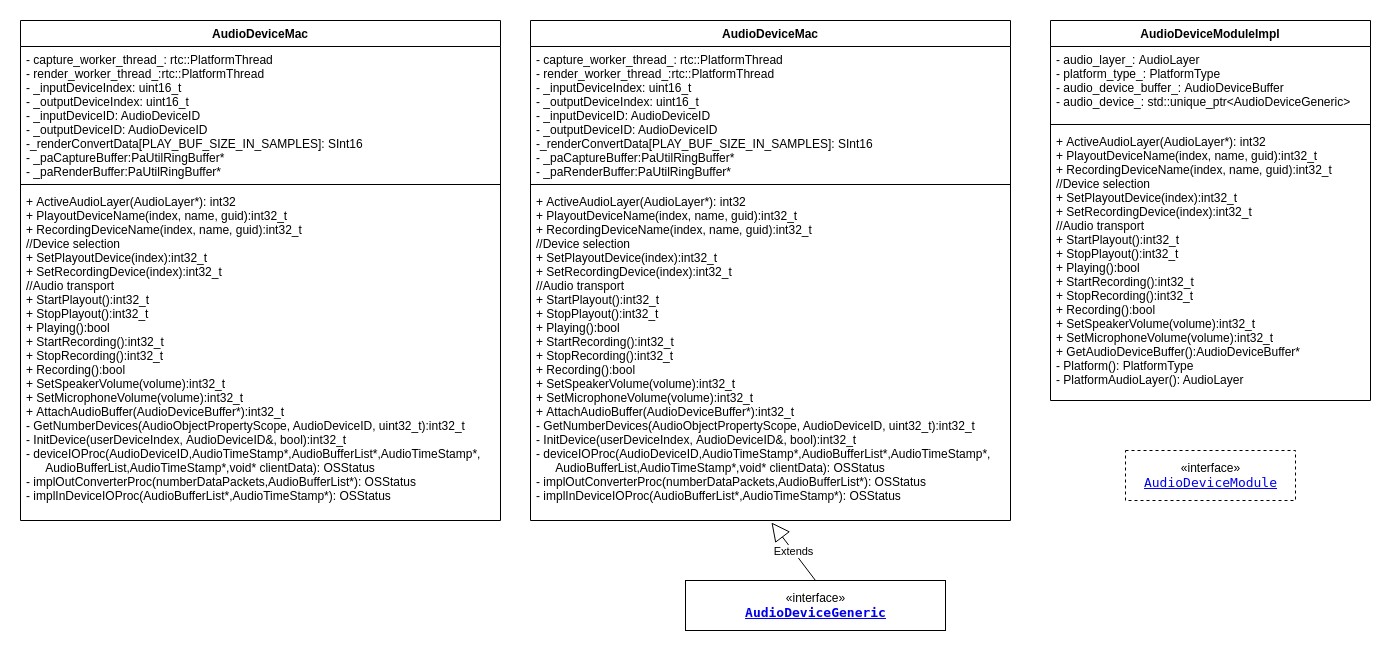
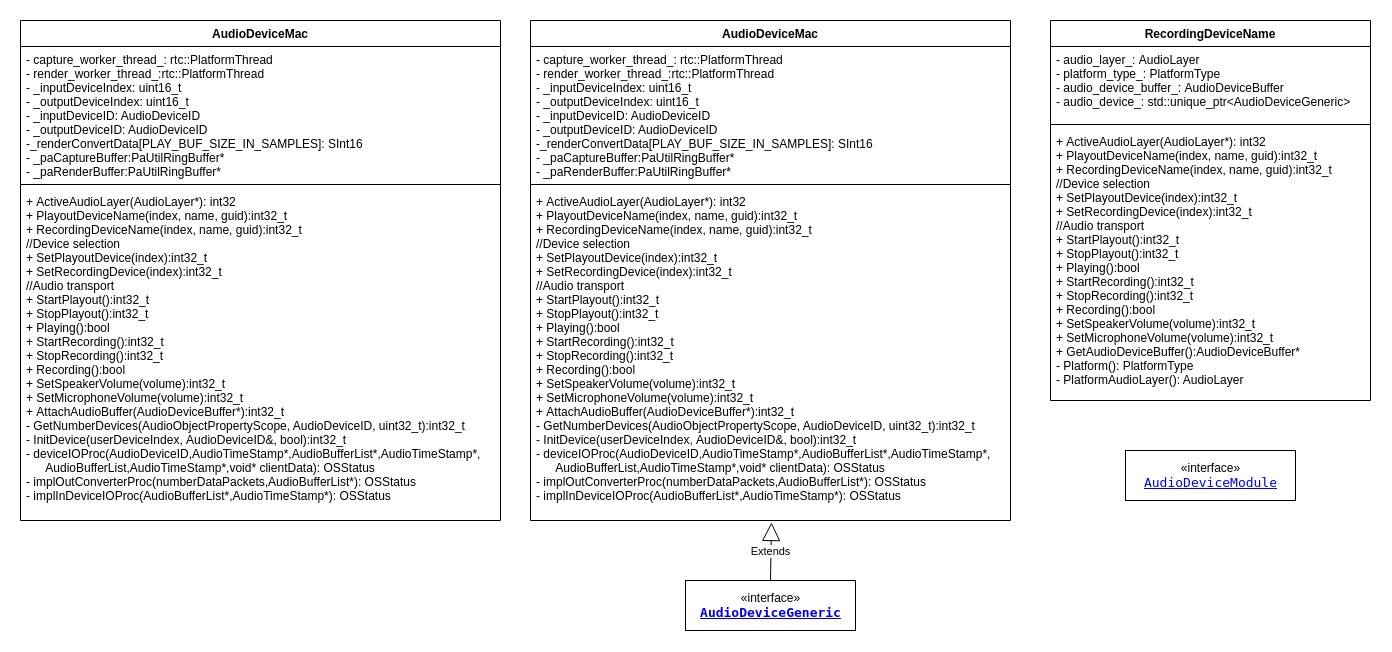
(1210, 34) -> (1210, 34)
(1211, 476) -> (1211, 476)
(816, 606) -> (771, 606)
